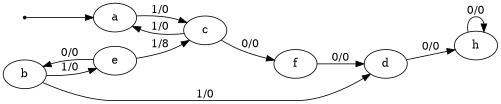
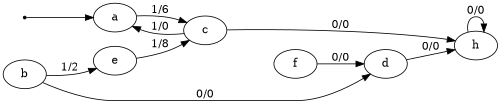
(160, 10) -> (160, 10)
(243, 51) -> (337, 31)
(72, 60) -> none
(70, 67) -> (70, 67)
(205, 95) -> (205, 95)
